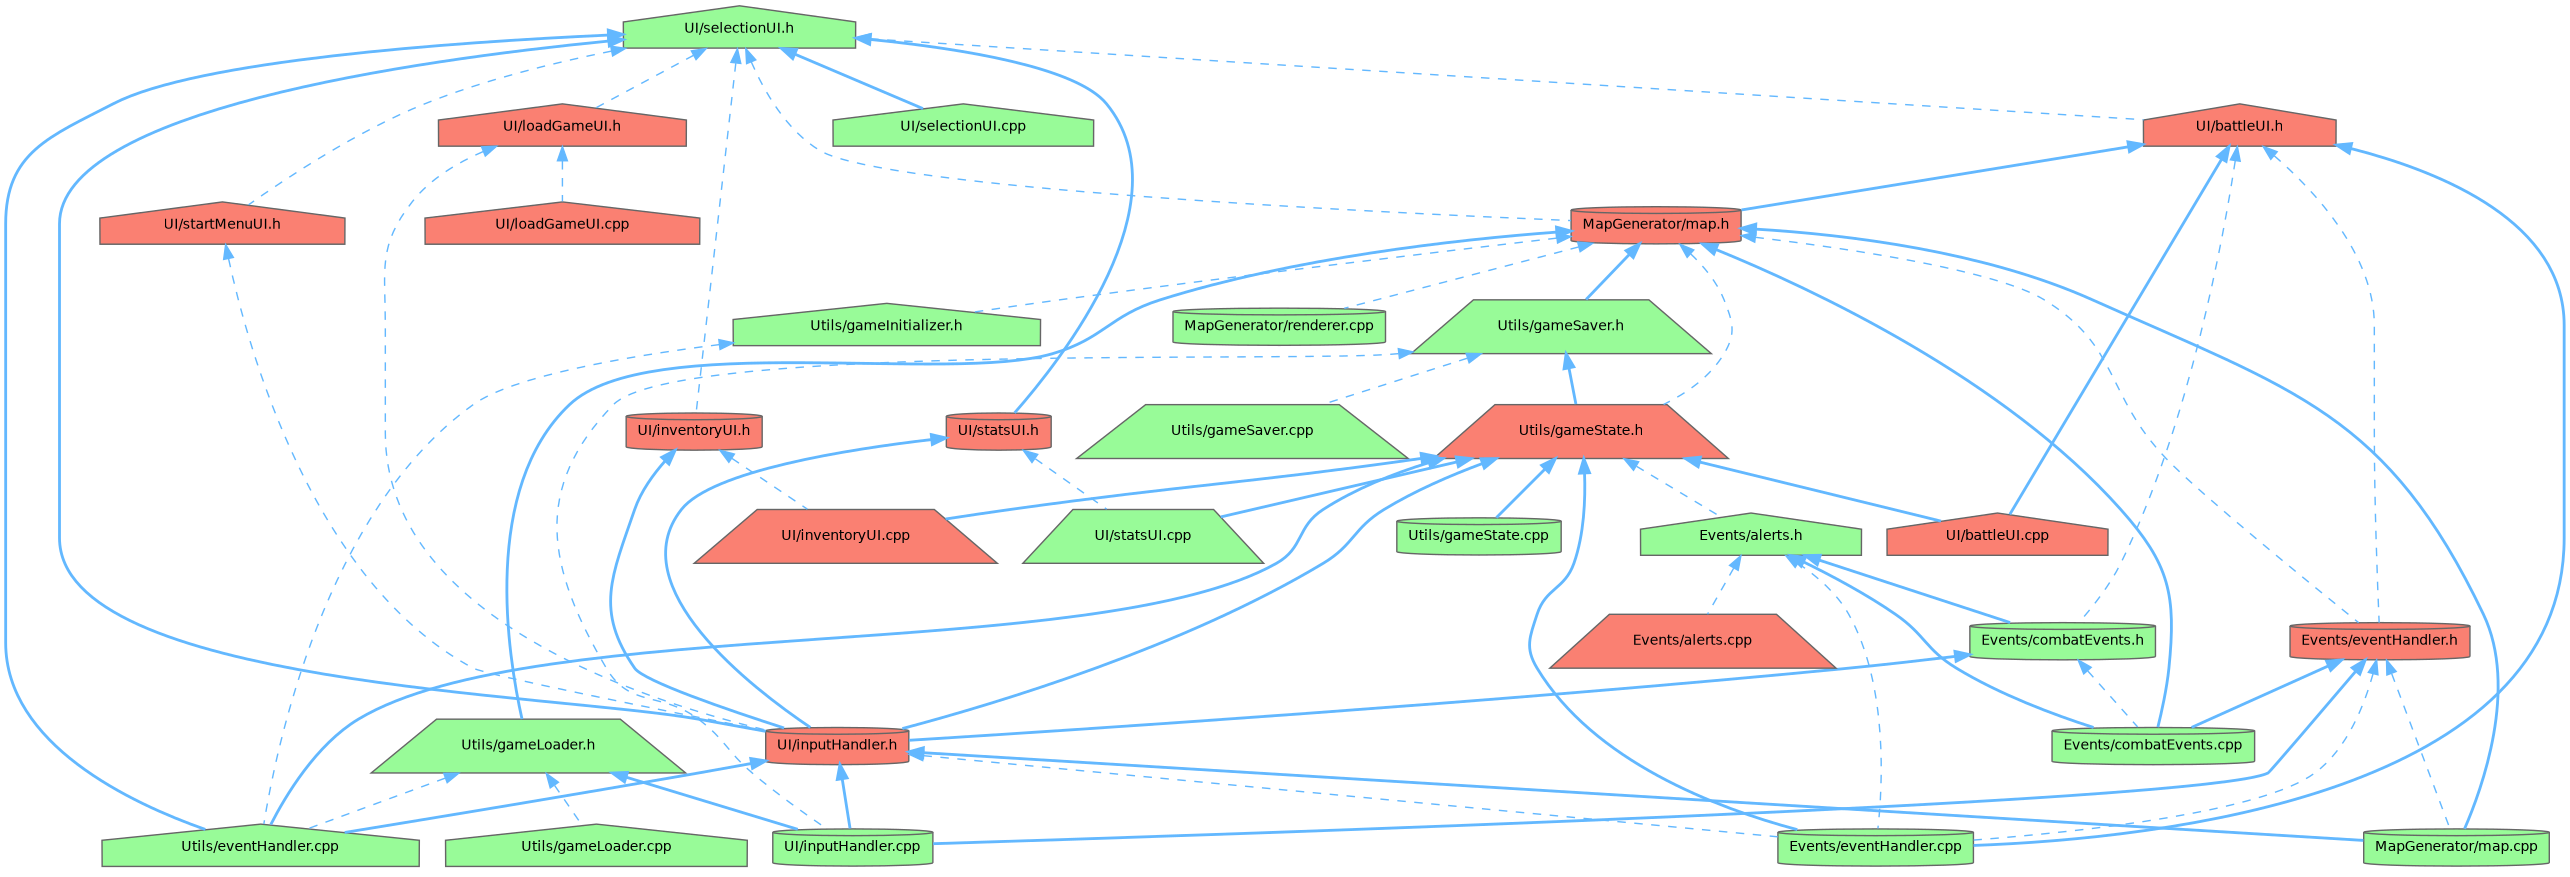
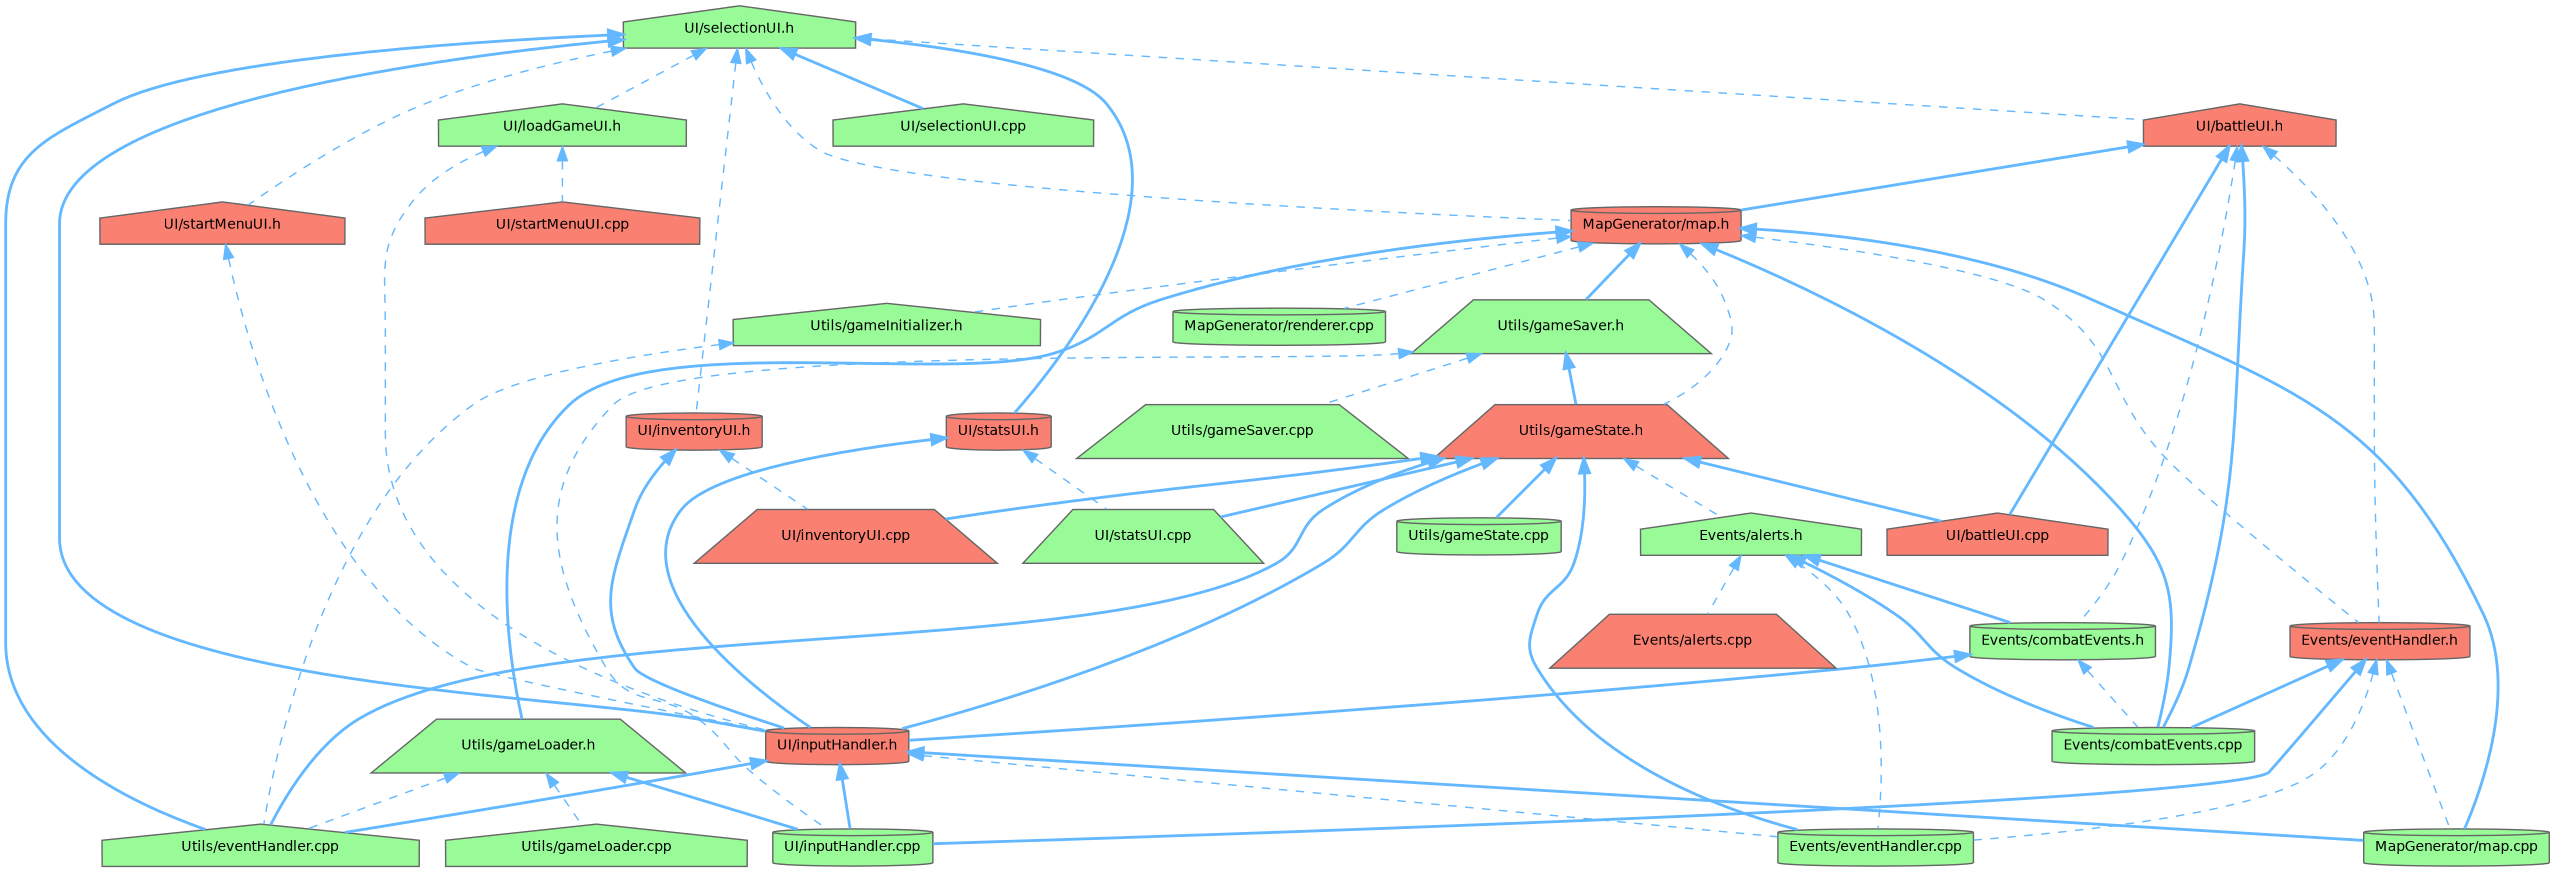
(562, 127) -> (562, 127)
(562, 225) -> (562, 225)
(2534, 642) -> (2232, 449)
